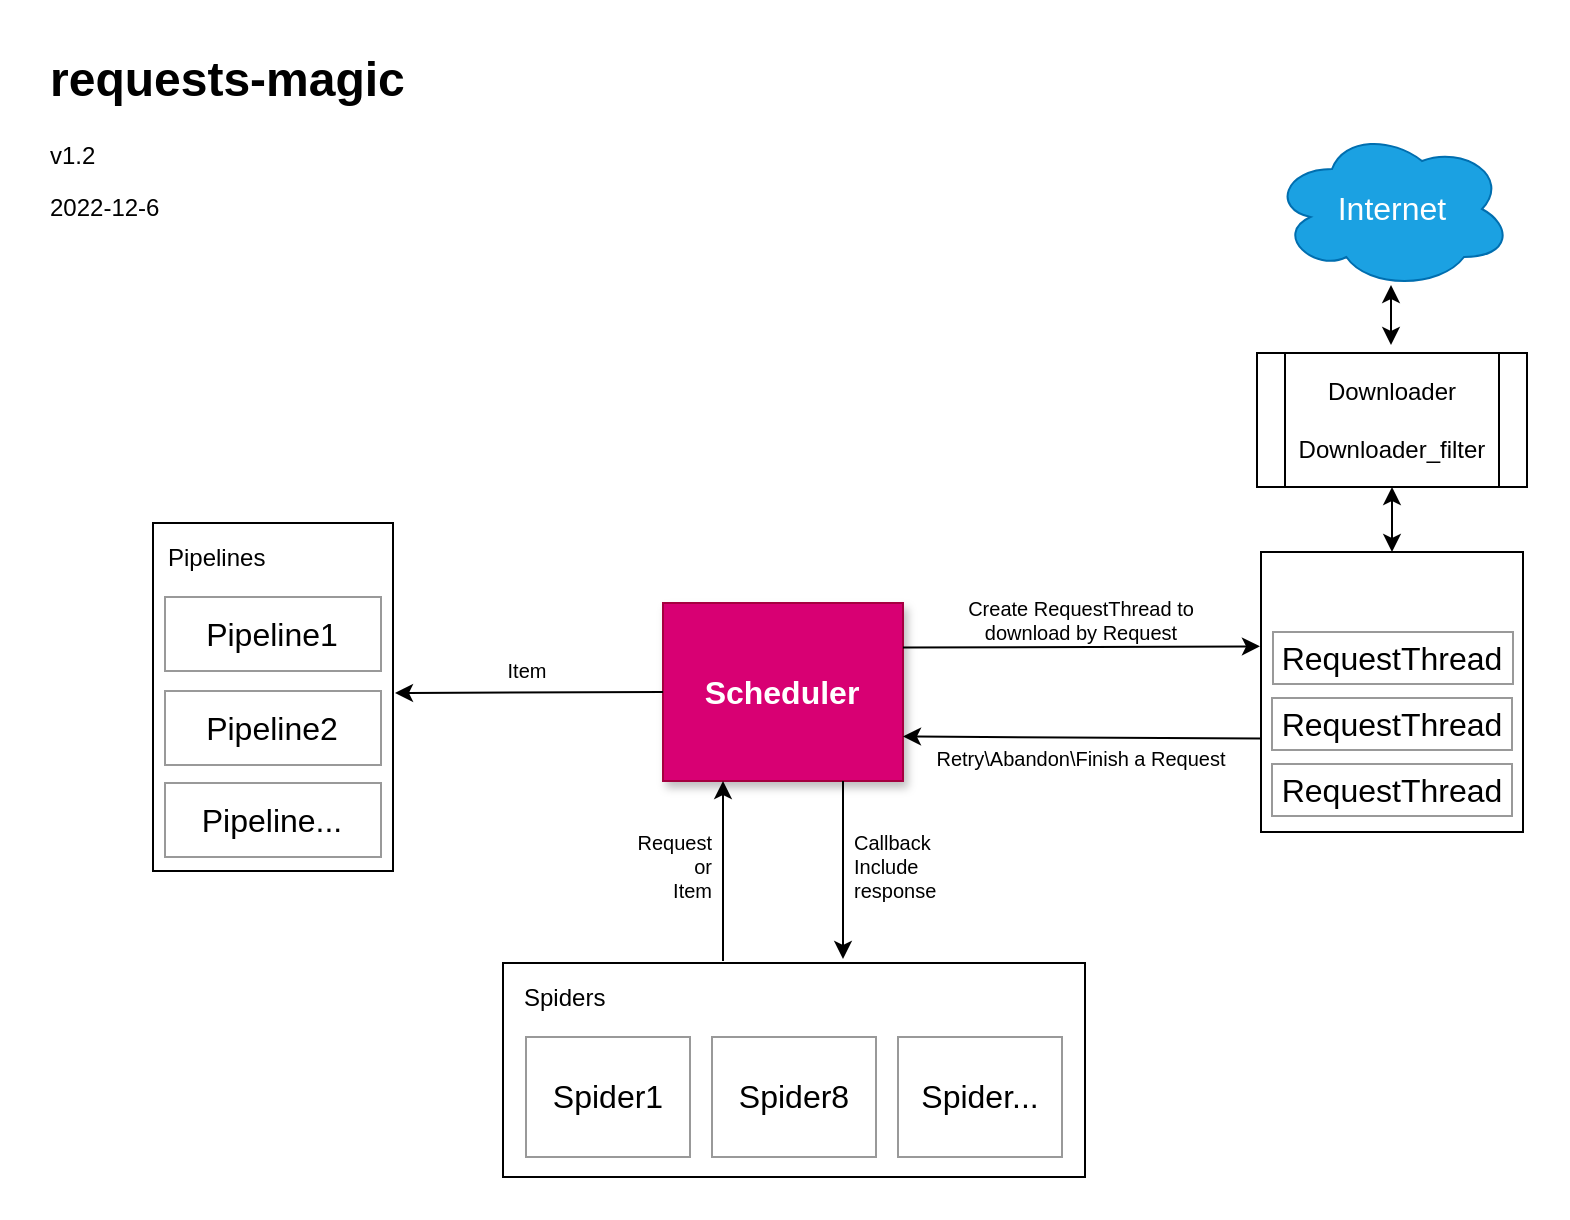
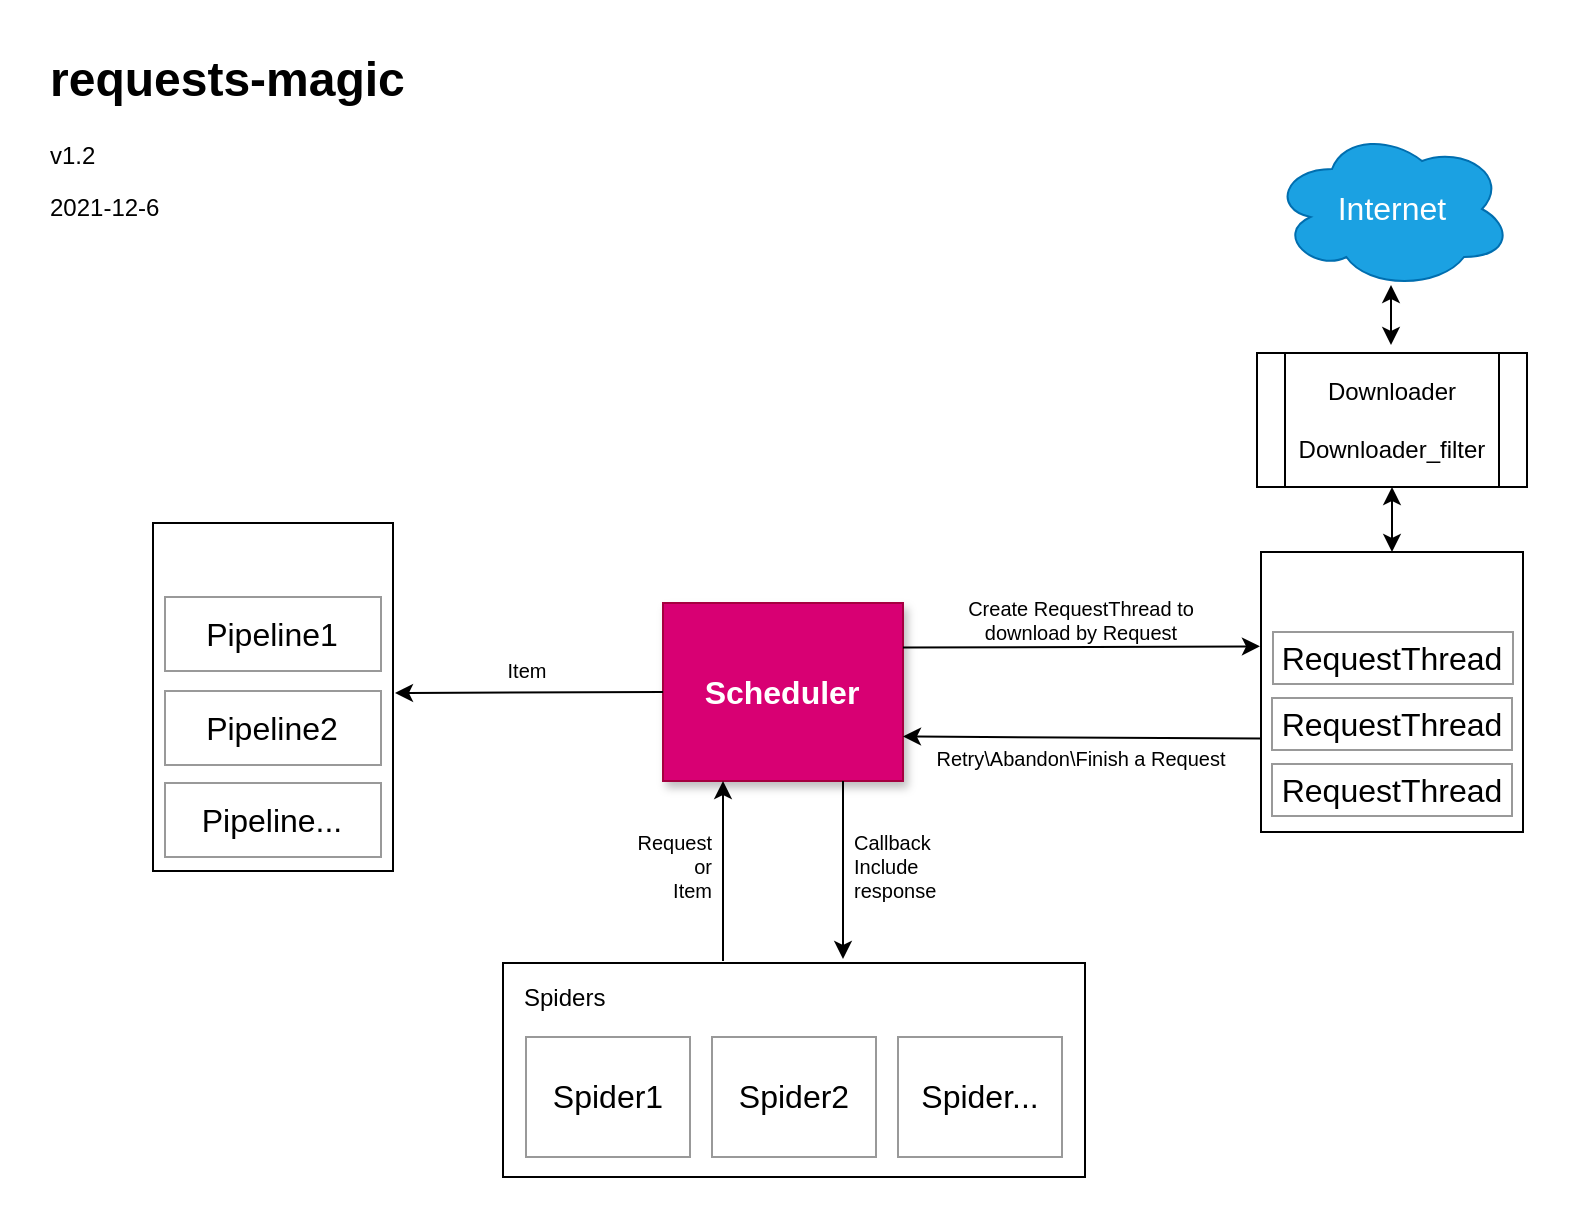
(142, 64) -> (142, 64)
(273, 559) -> none
(795, 1097) -> (795, 1097)
